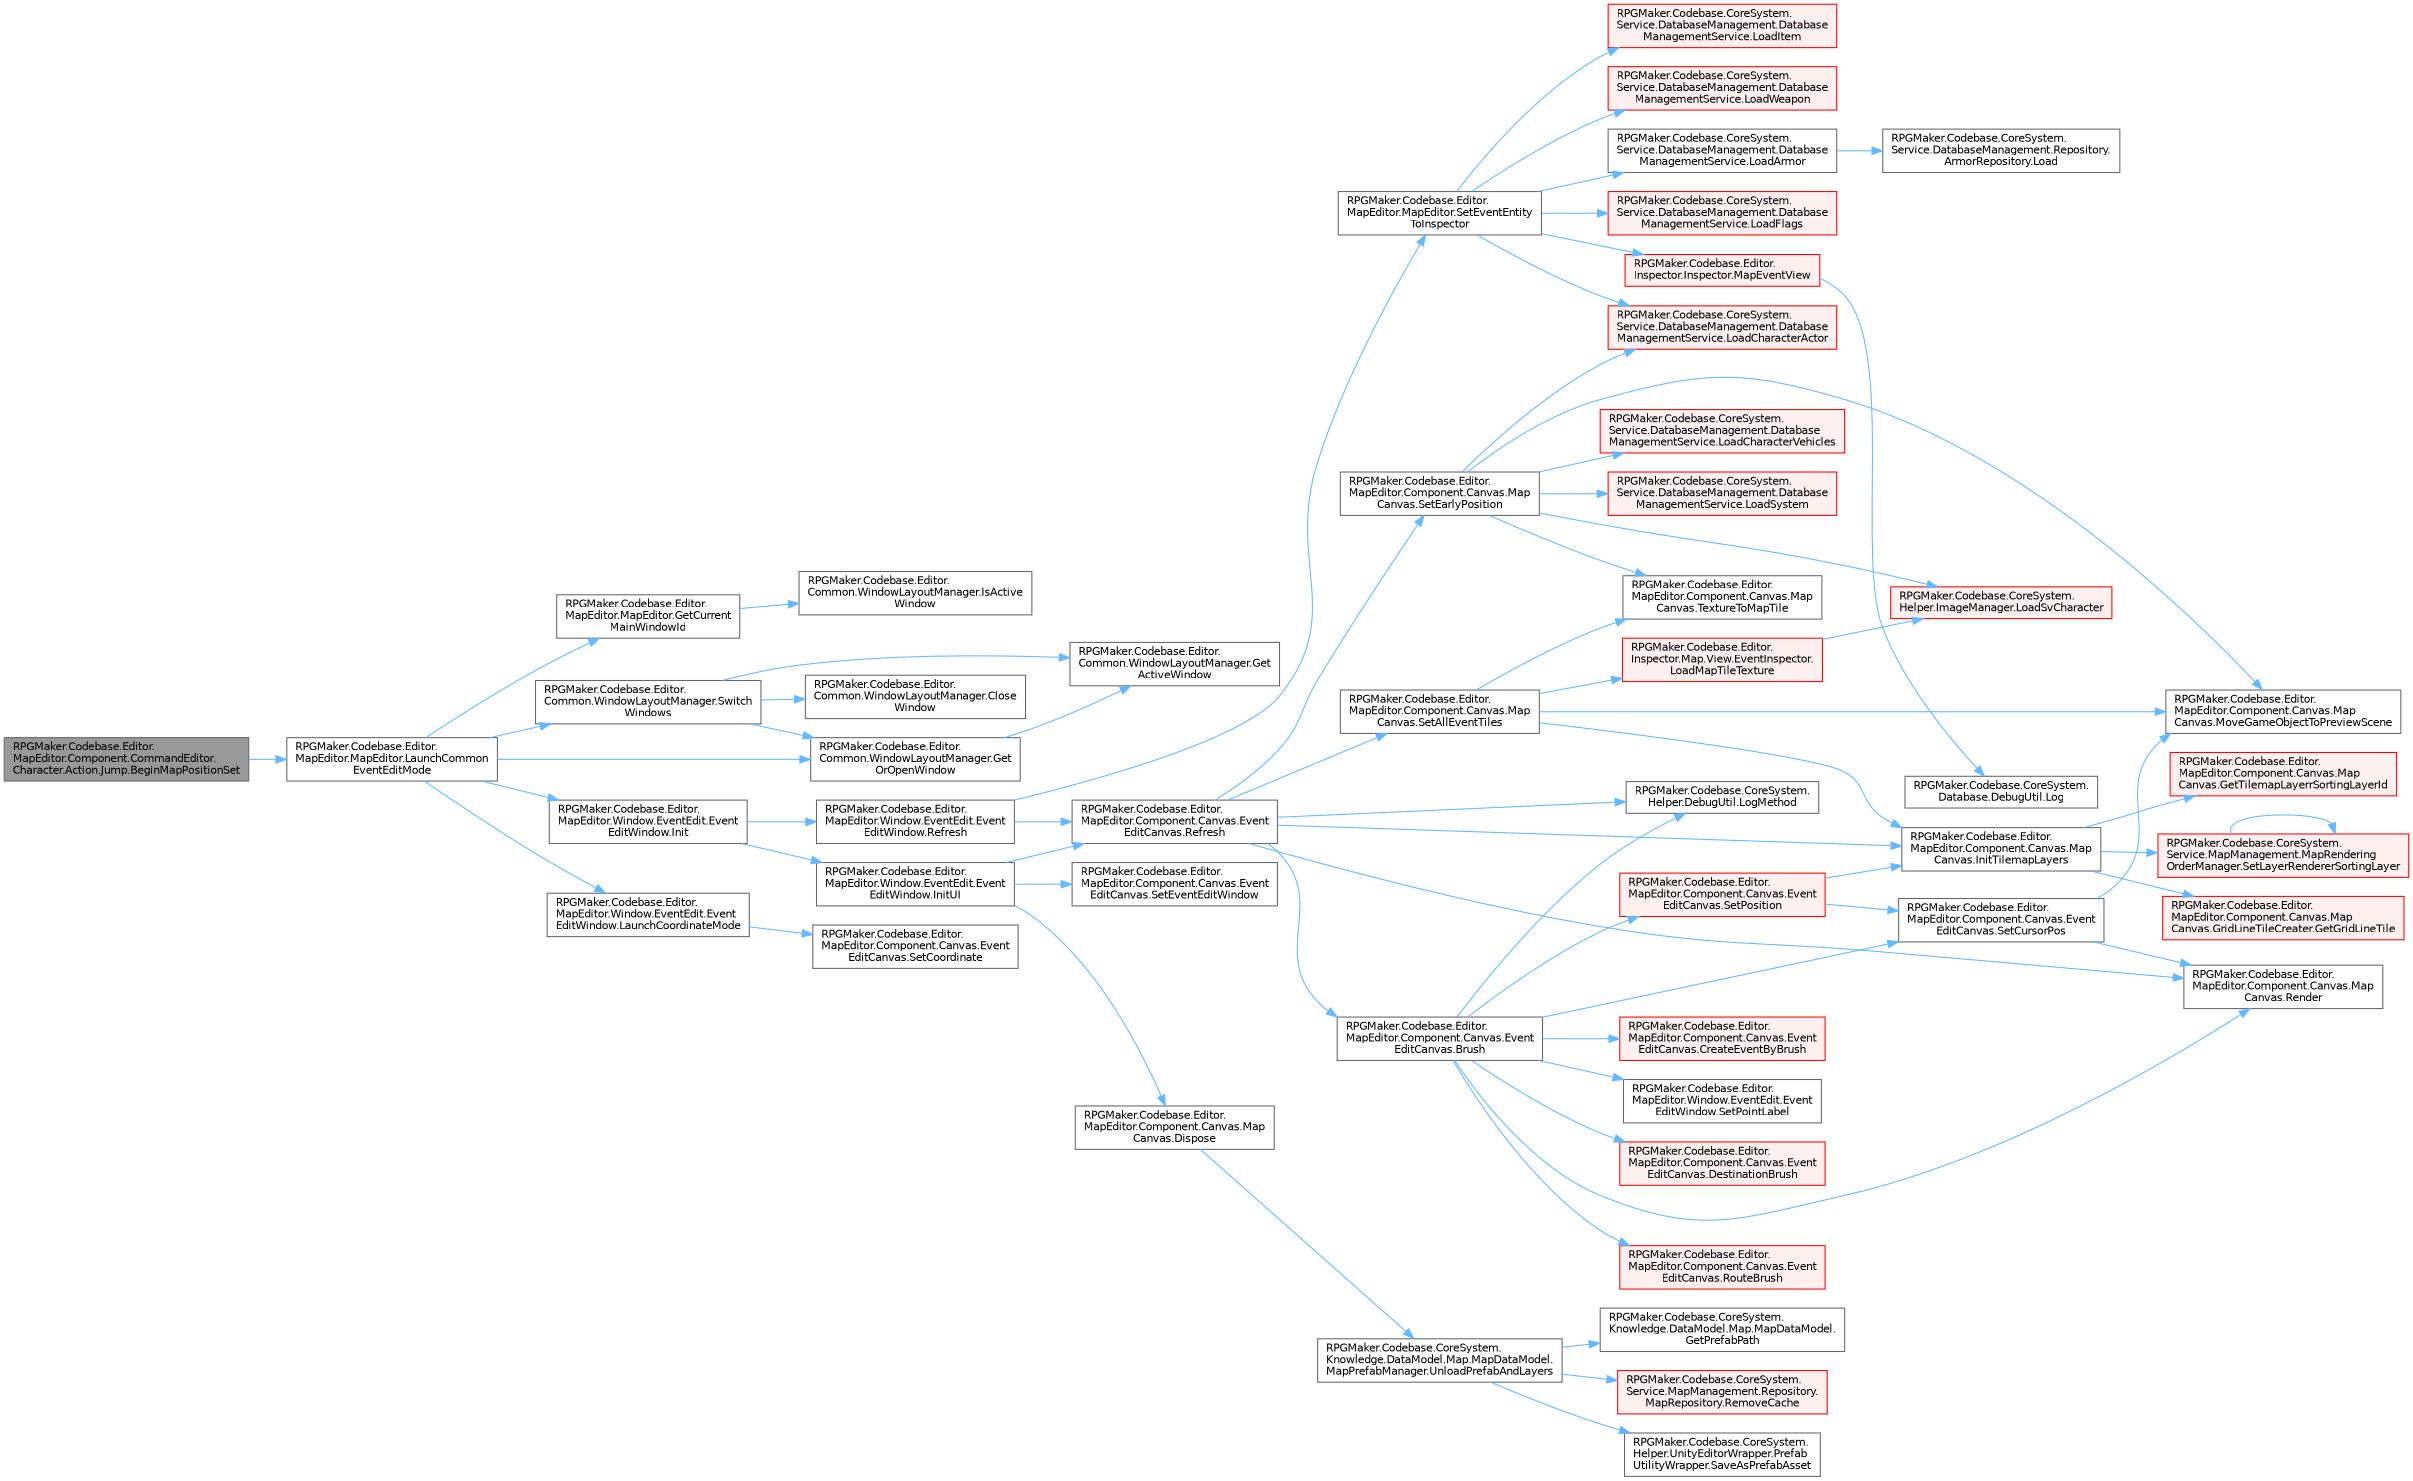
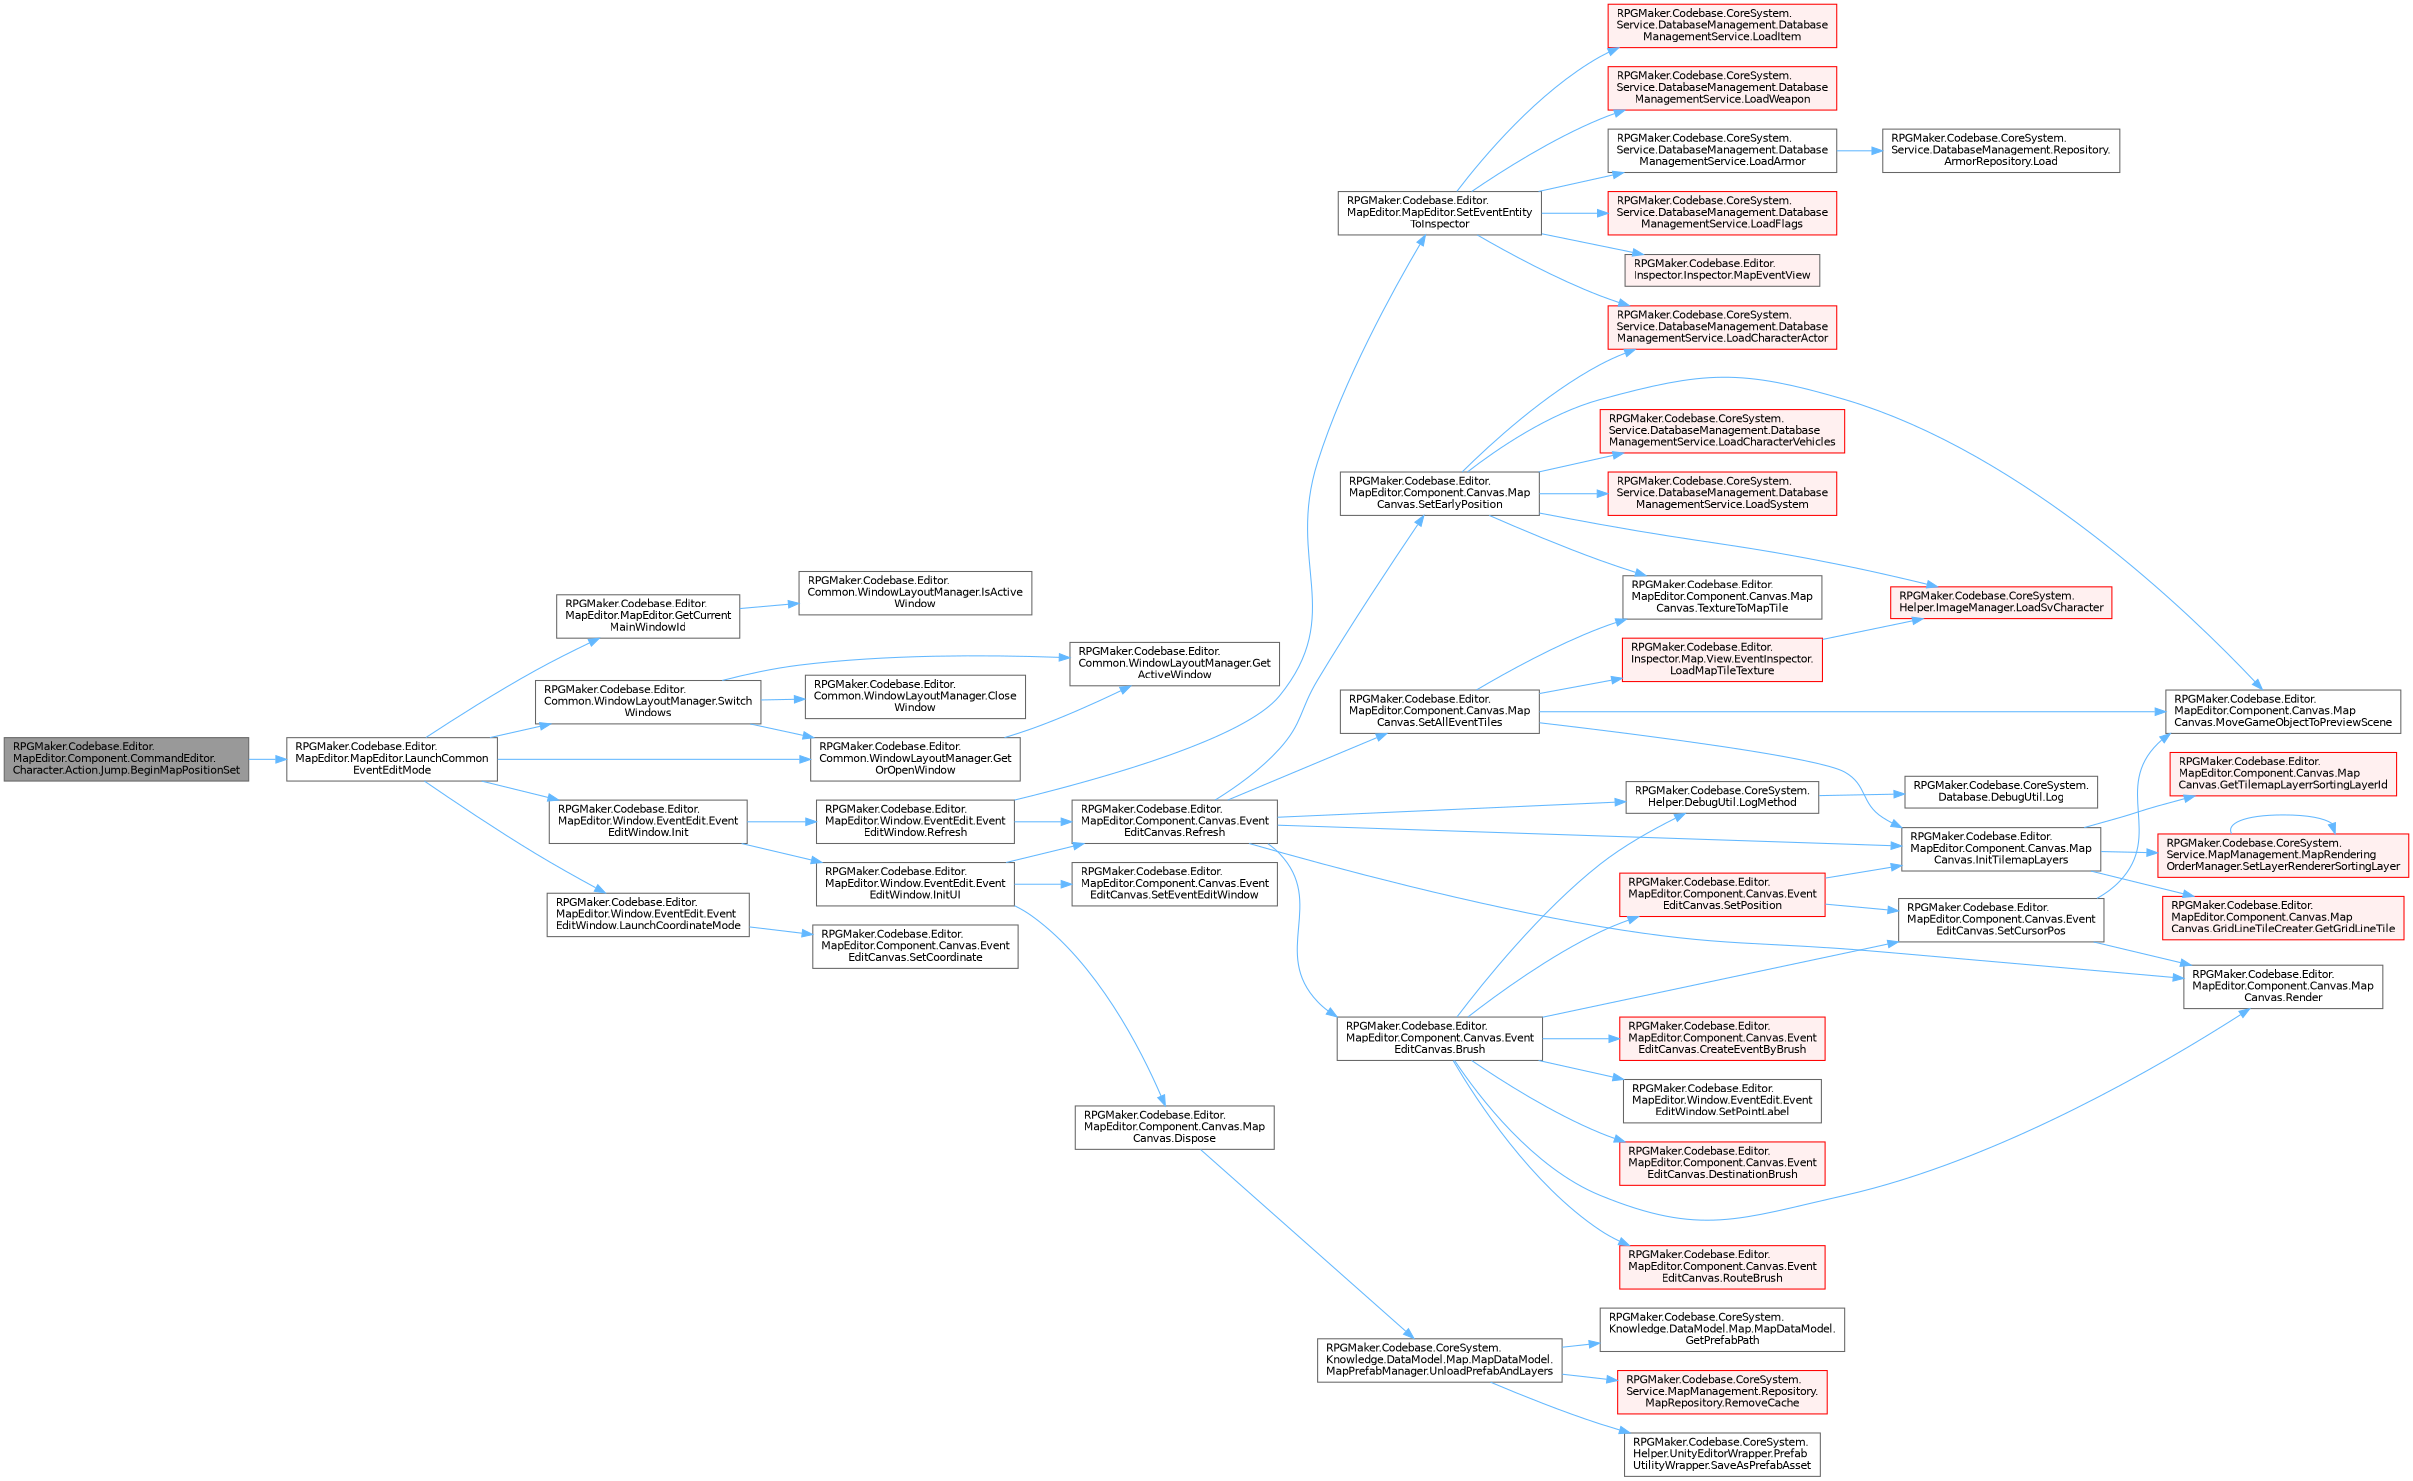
(1722, 270) -> (1722, 270)
(1872, 530) -> (1856, 795)
